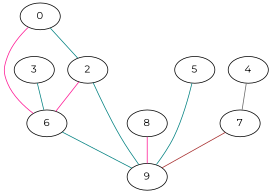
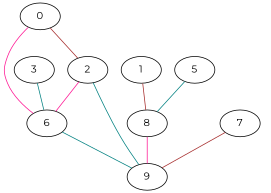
(64, 43) -> (64, 43)
none -> (141, 70)
(248, 70) -> none
(179, 126) -> (171, 97)
